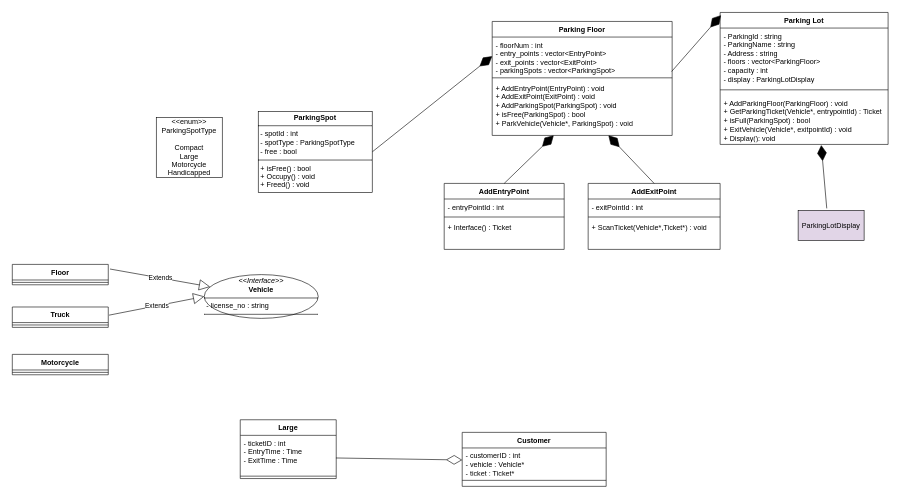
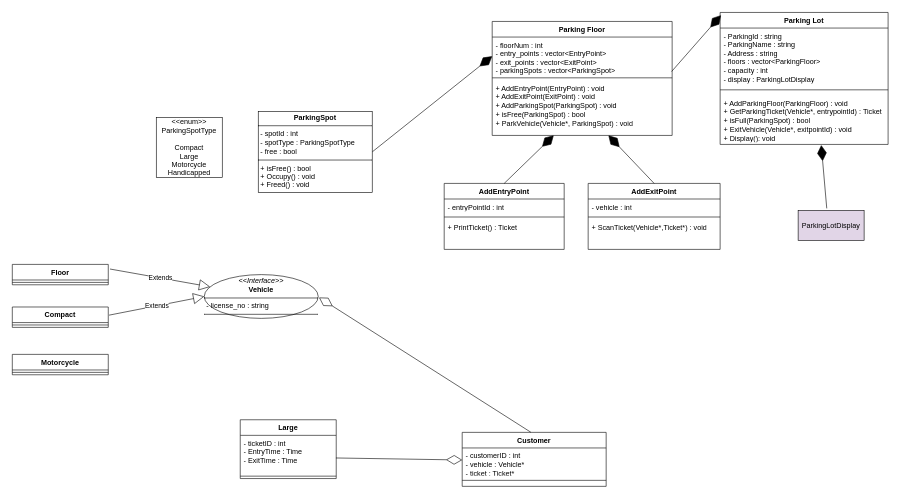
(624, 207) -> (616, 207)
(488, 228) -> (490, 228)
(60, 315) -> (60, 315)
none -> (432, 369)
